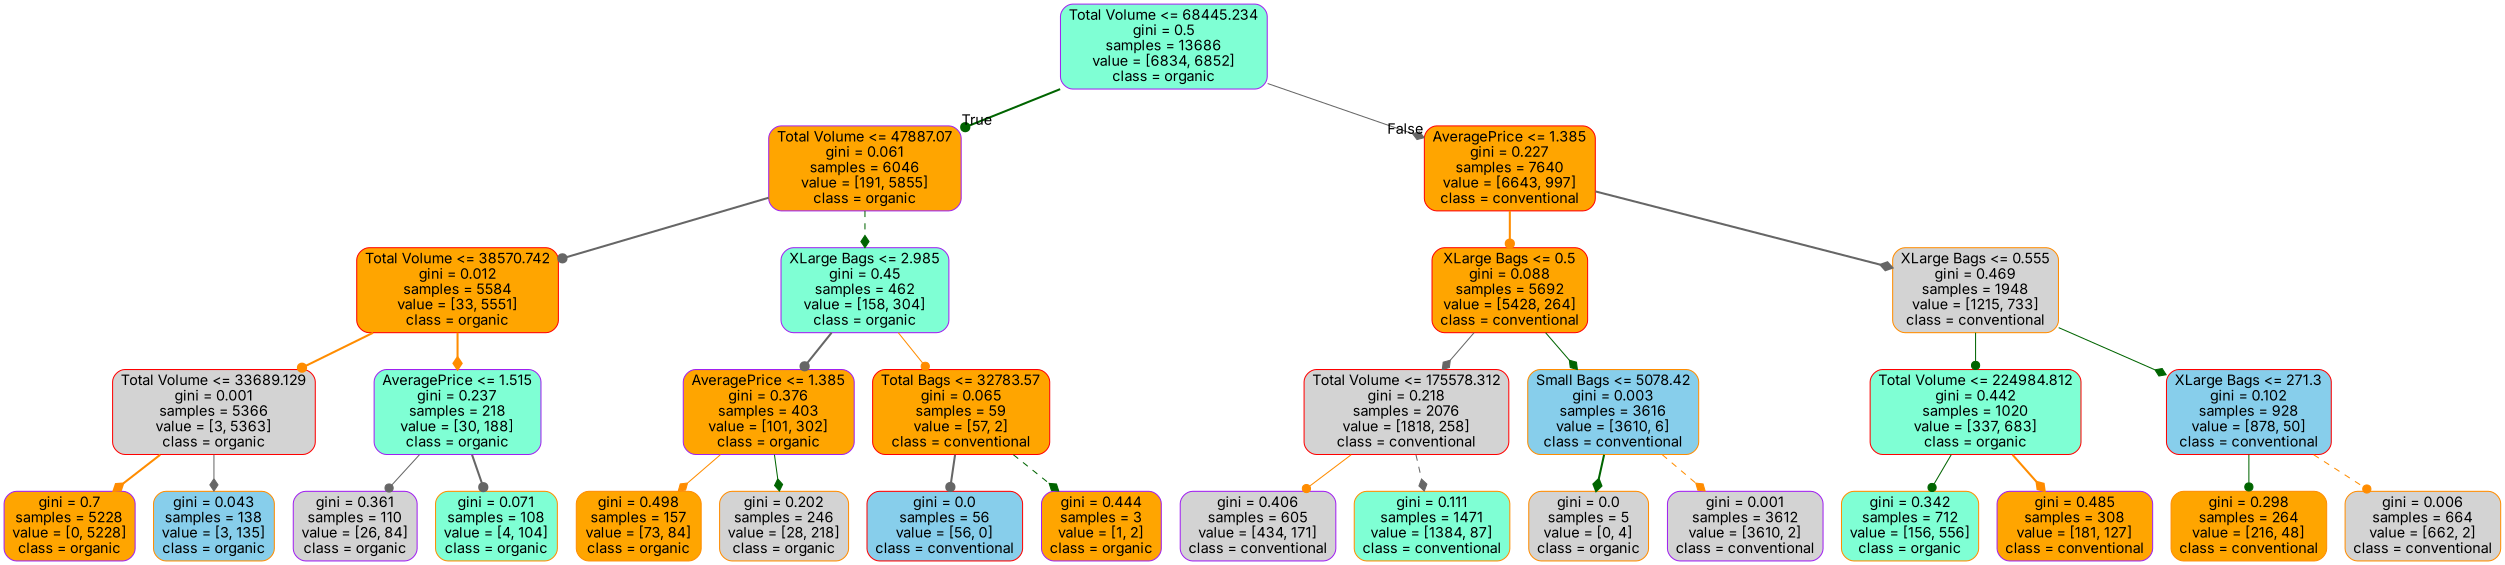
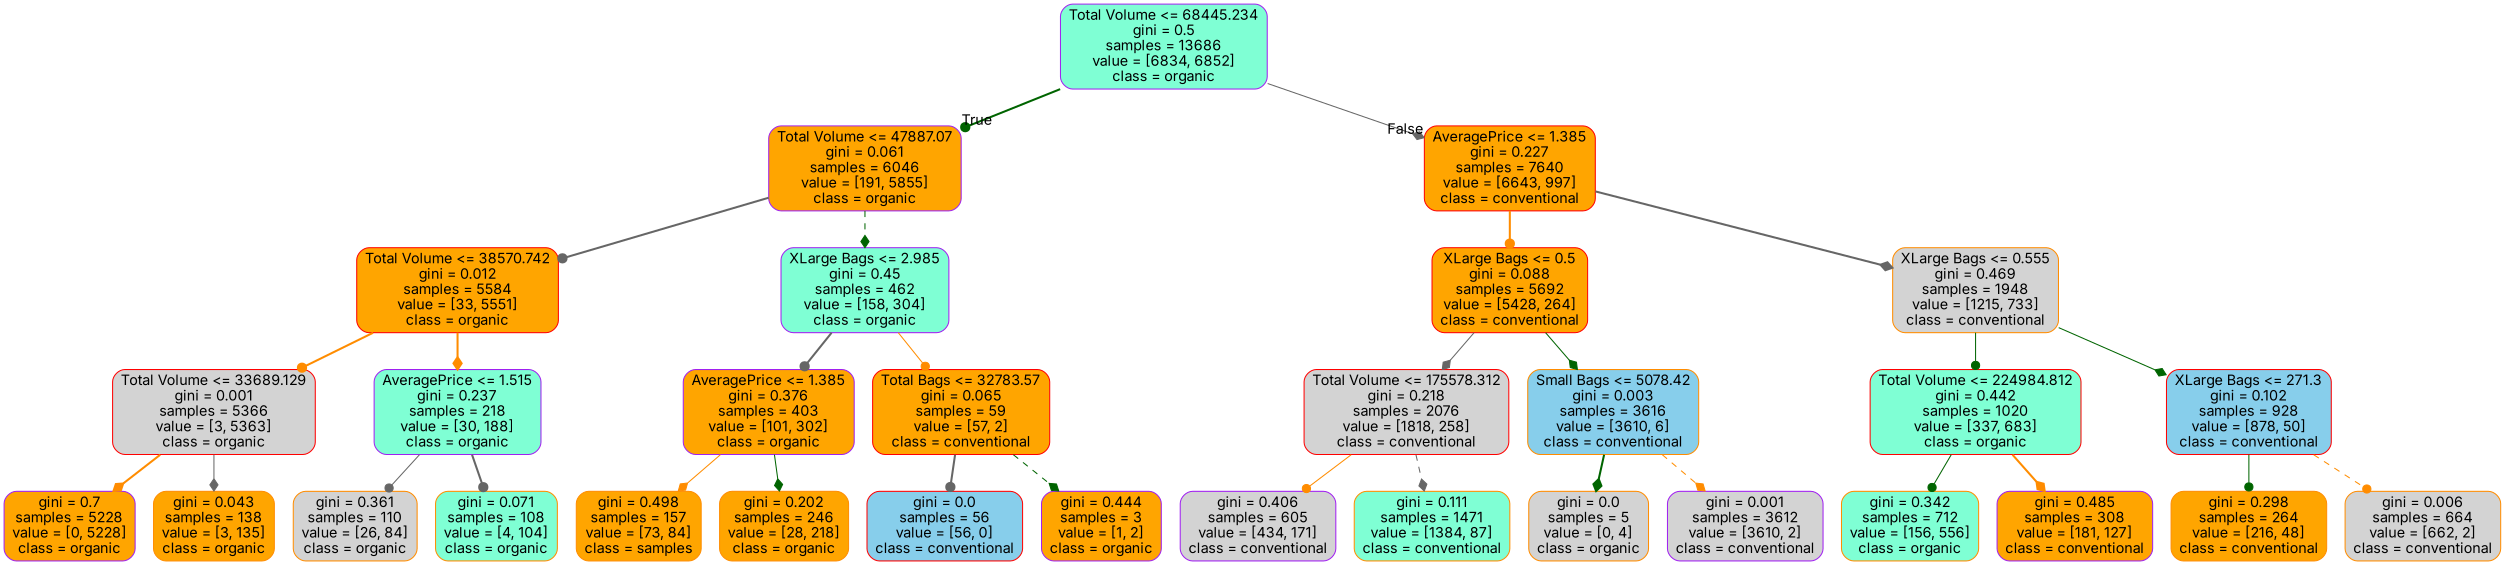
(214, 526) -> (214, 526)
(355, 526) -> (355, 526)
(639, 526) -> (639, 526)
(784, 526) -> (784, 526)
